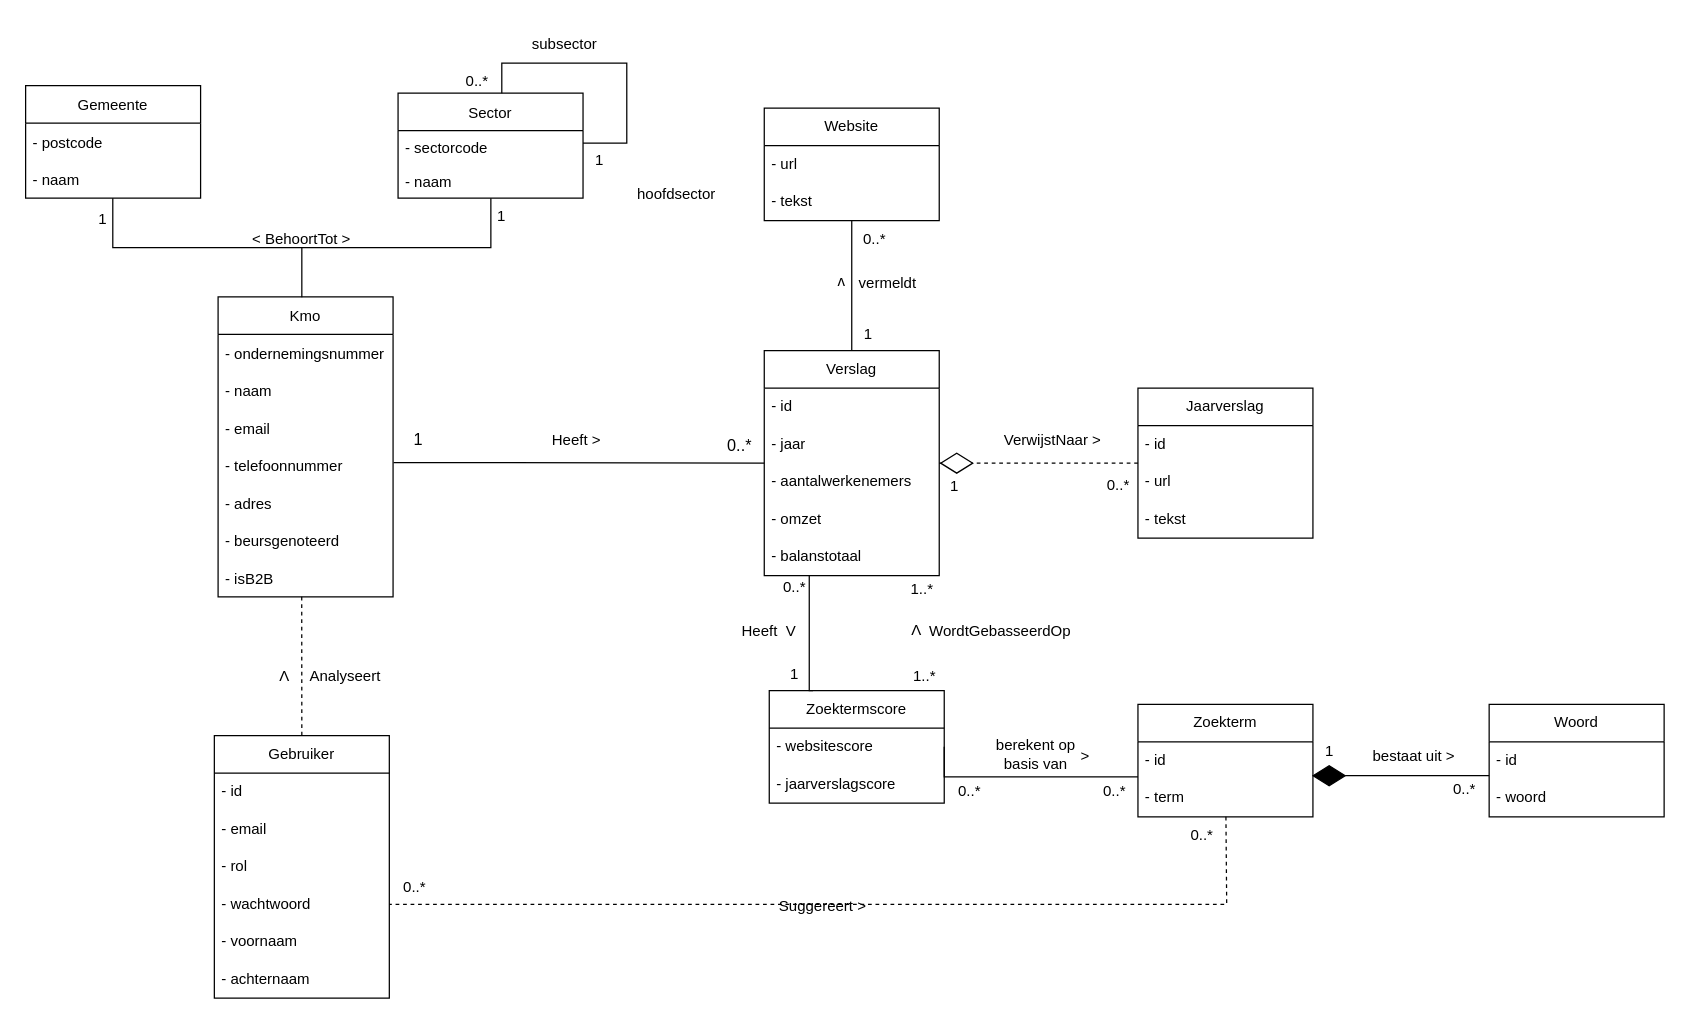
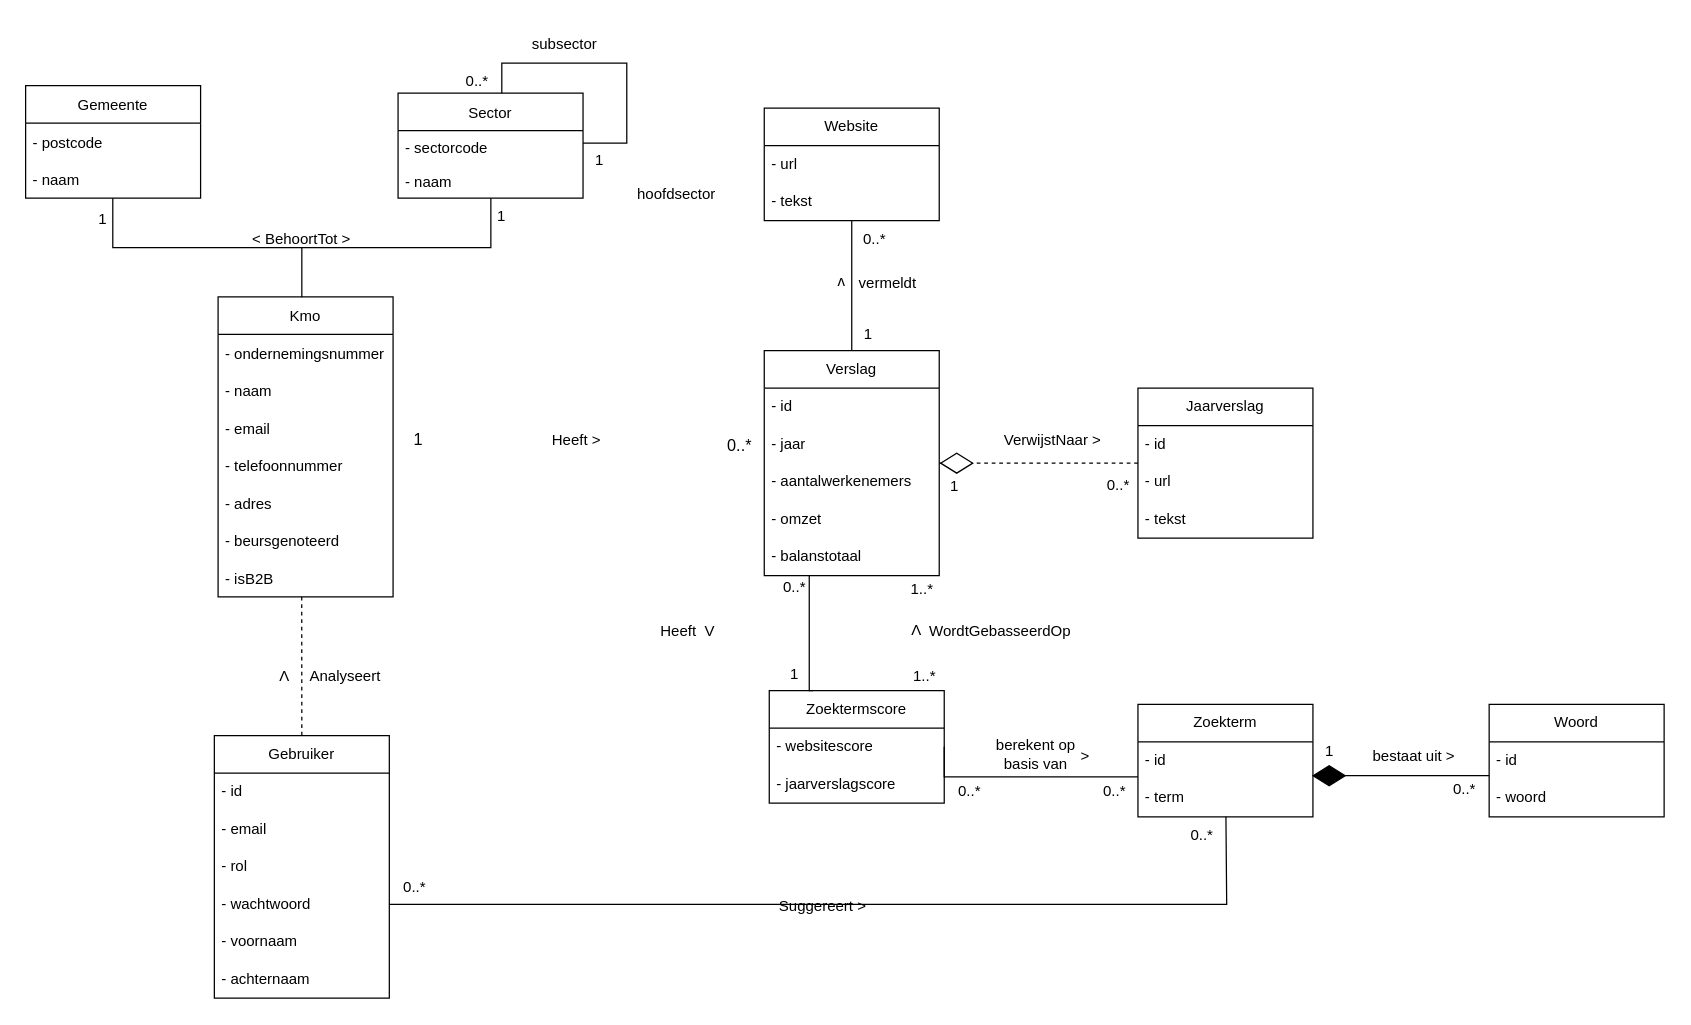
(579, 463) -> none
(769, 632) -> (688, 632)
(852, 904) -> (852, 904)
